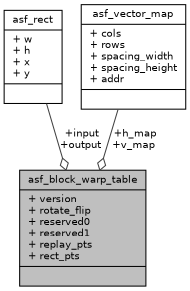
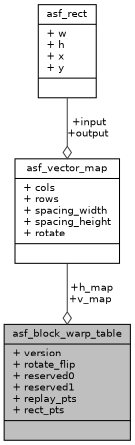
(107, 79) -> (44, 233)
(55, 131) -> (67, 122)
